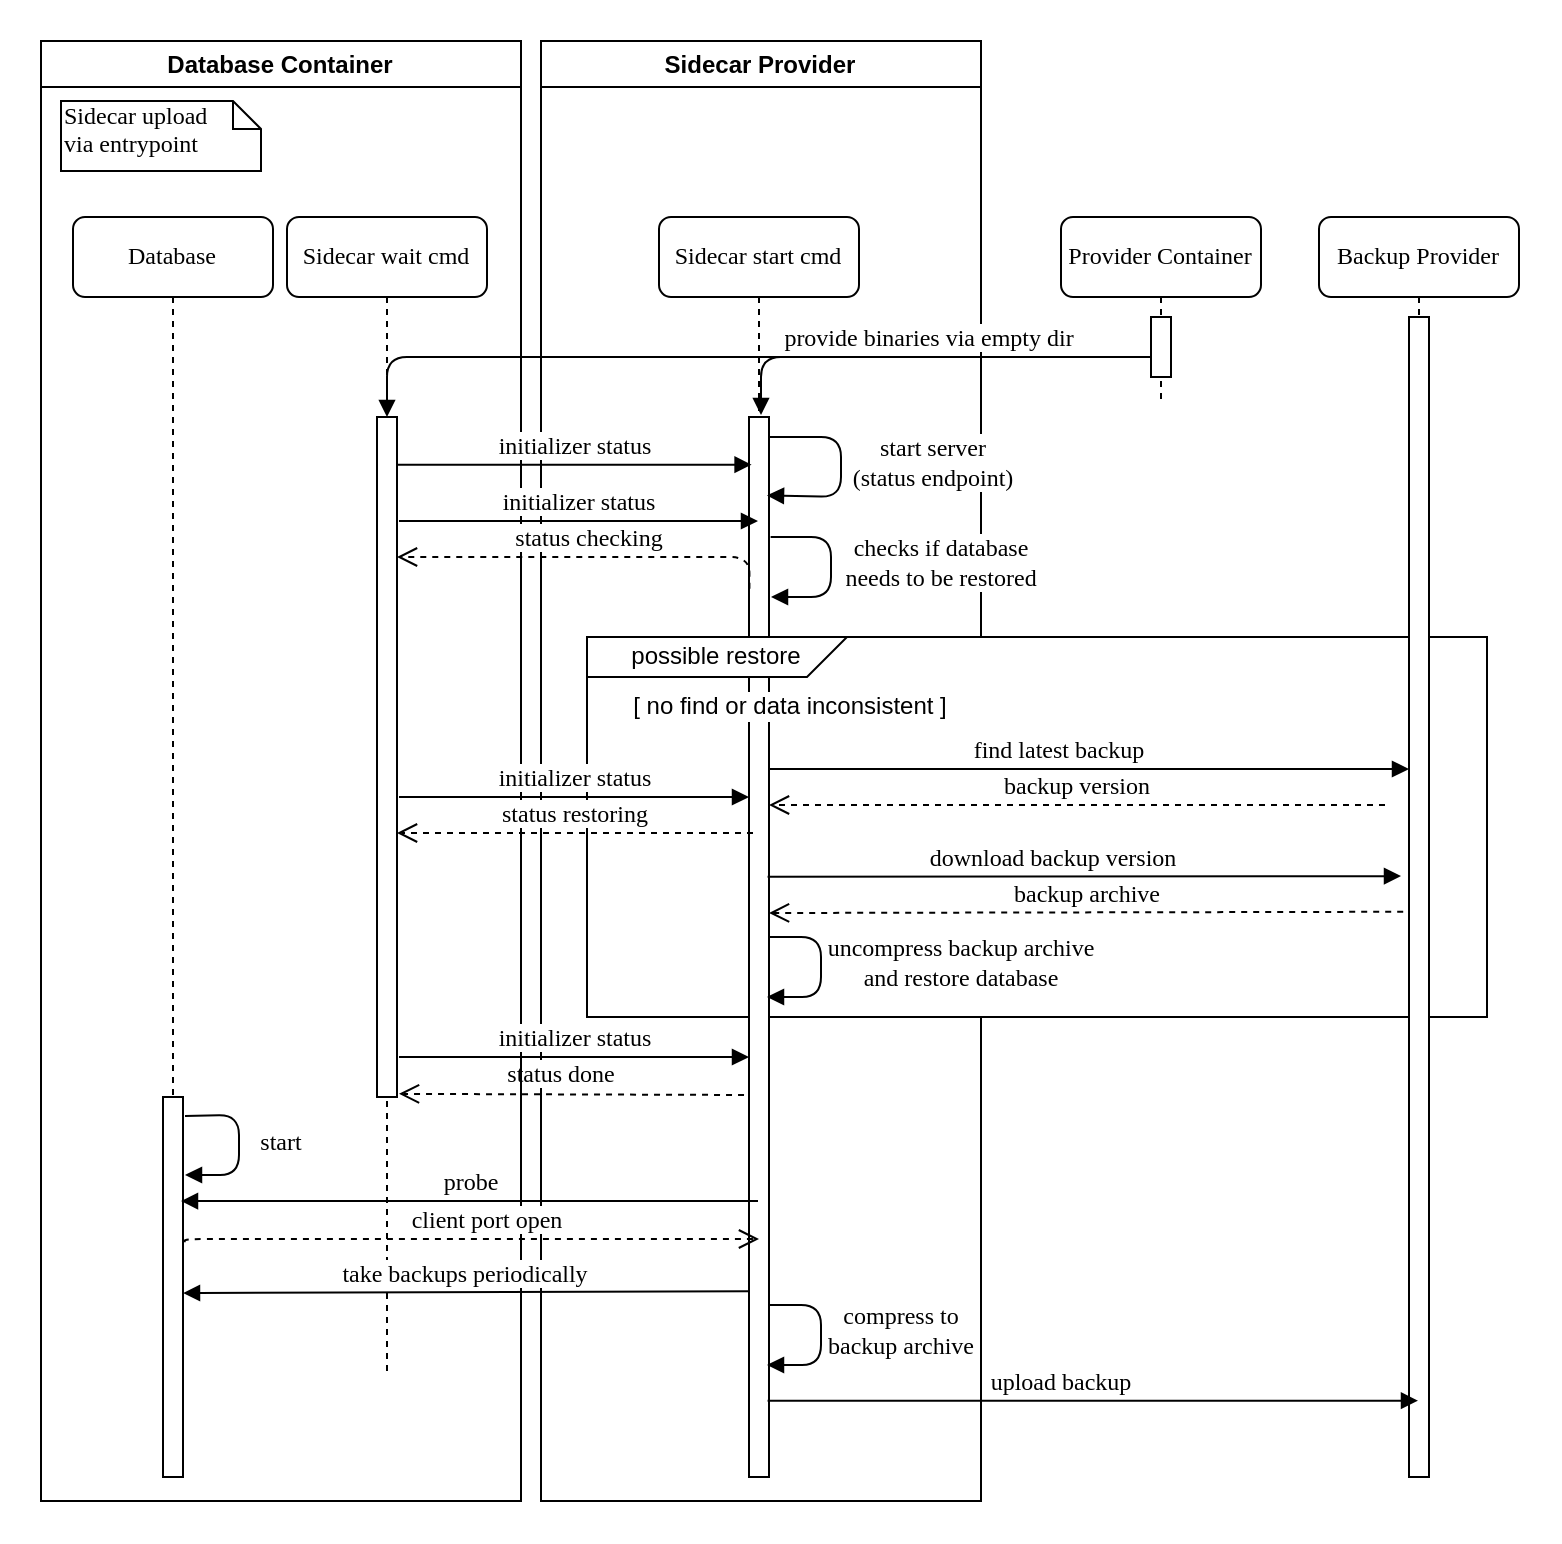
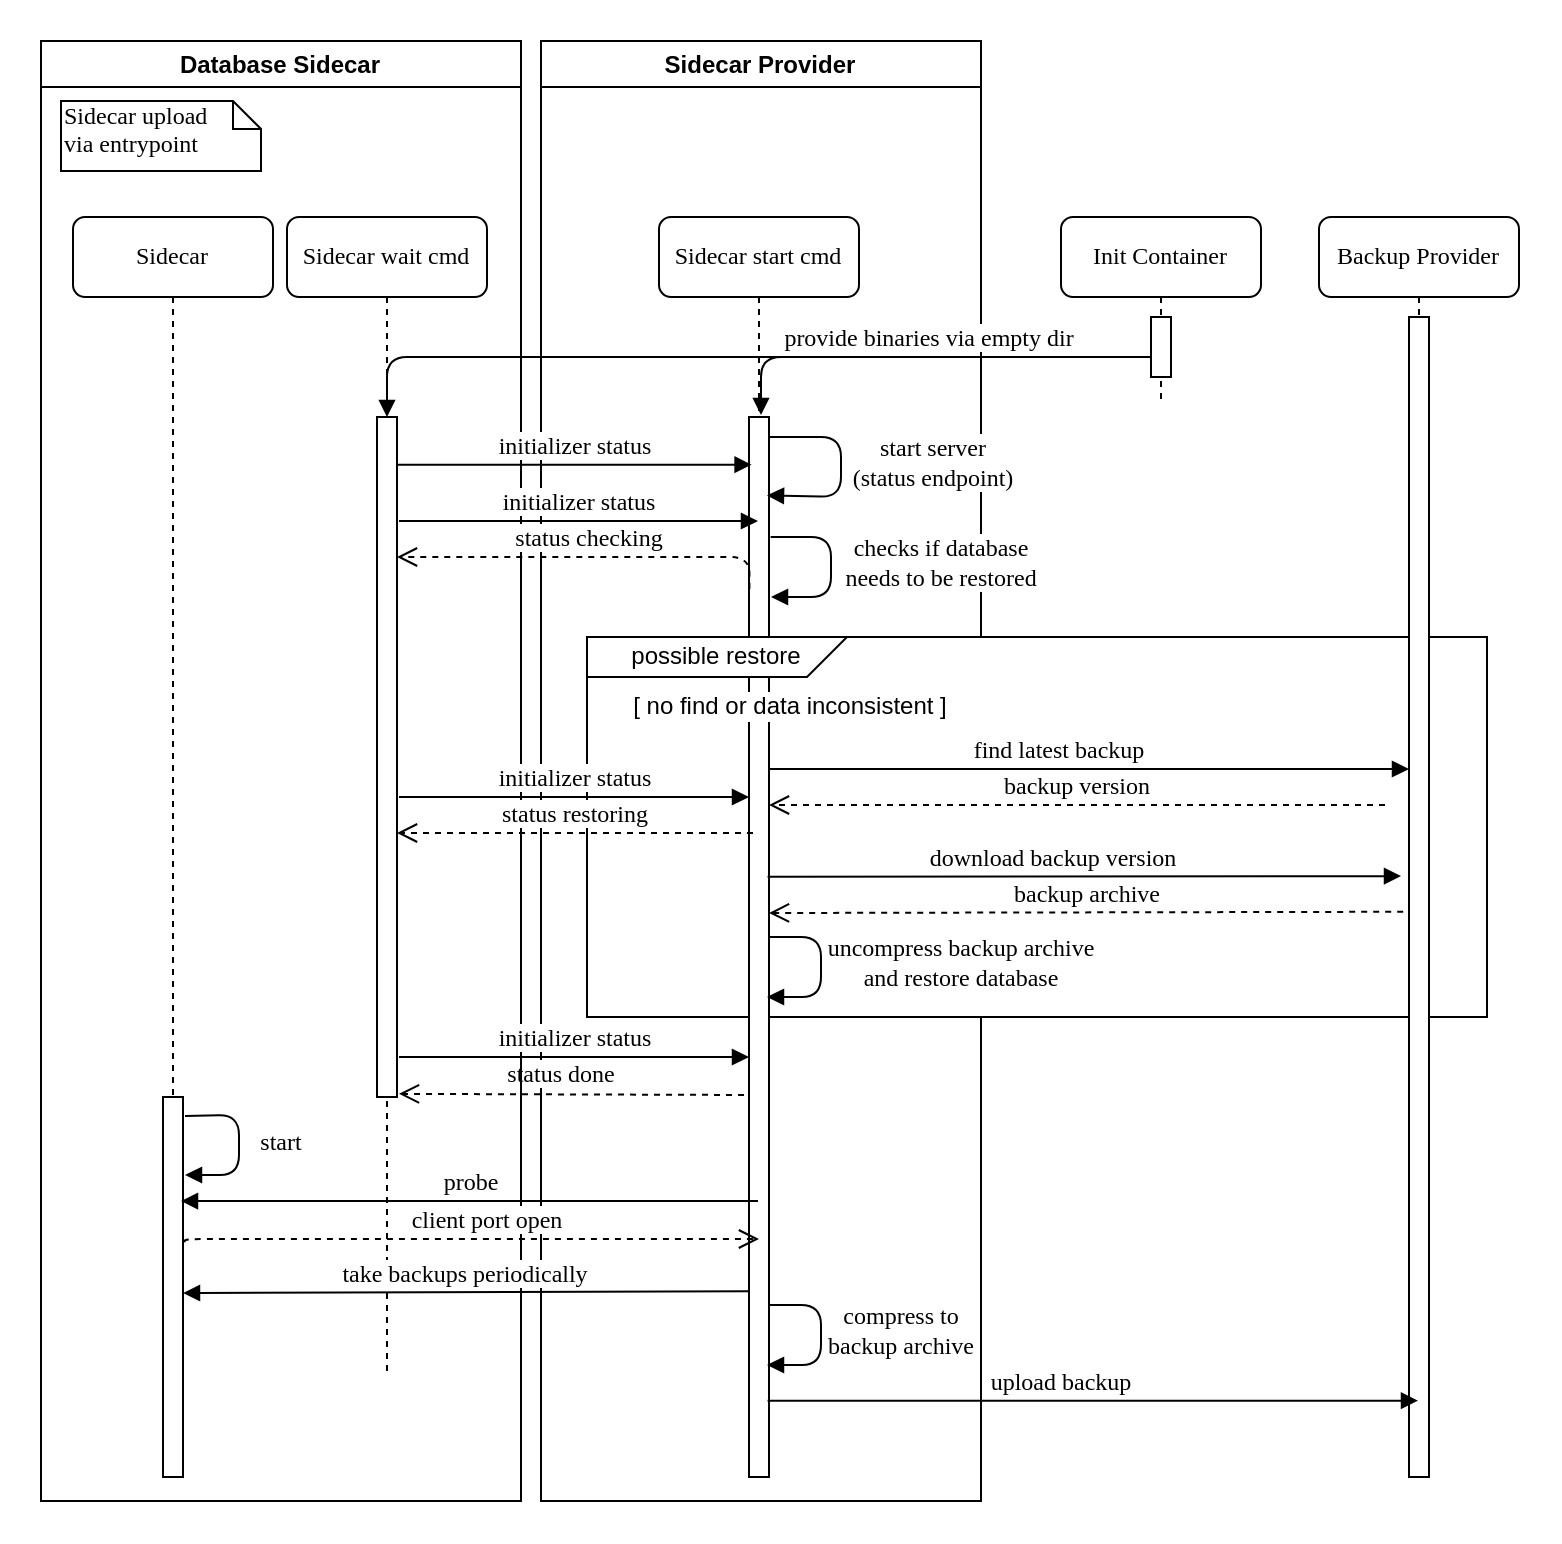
(280, 65) -> (280, 65)
(173, 257) -> (173, 257)
(1161, 257) -> (1161, 257)
